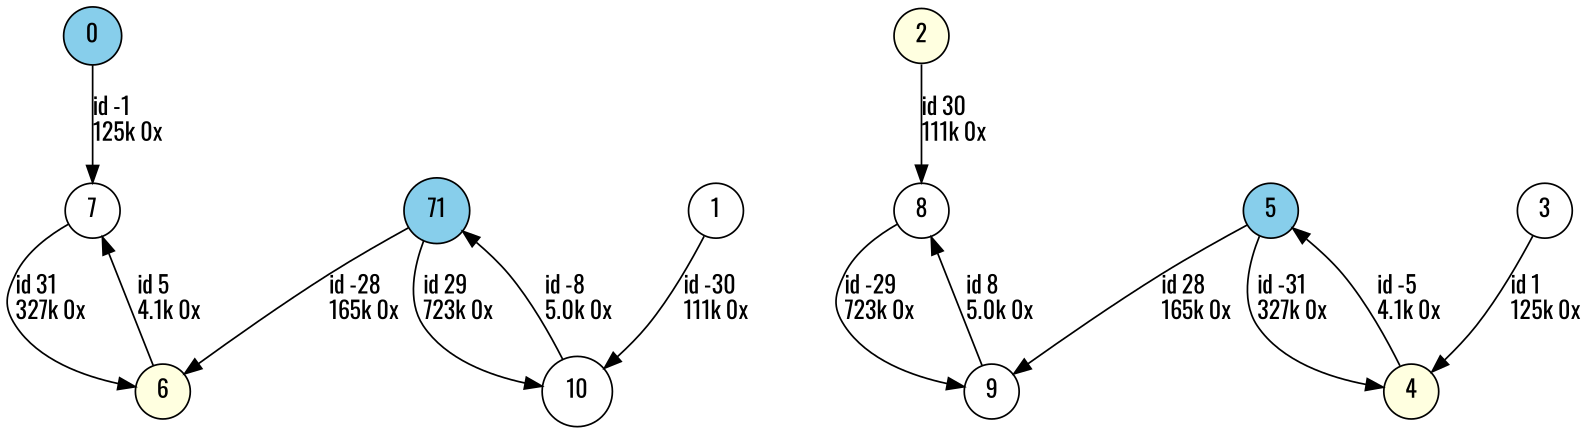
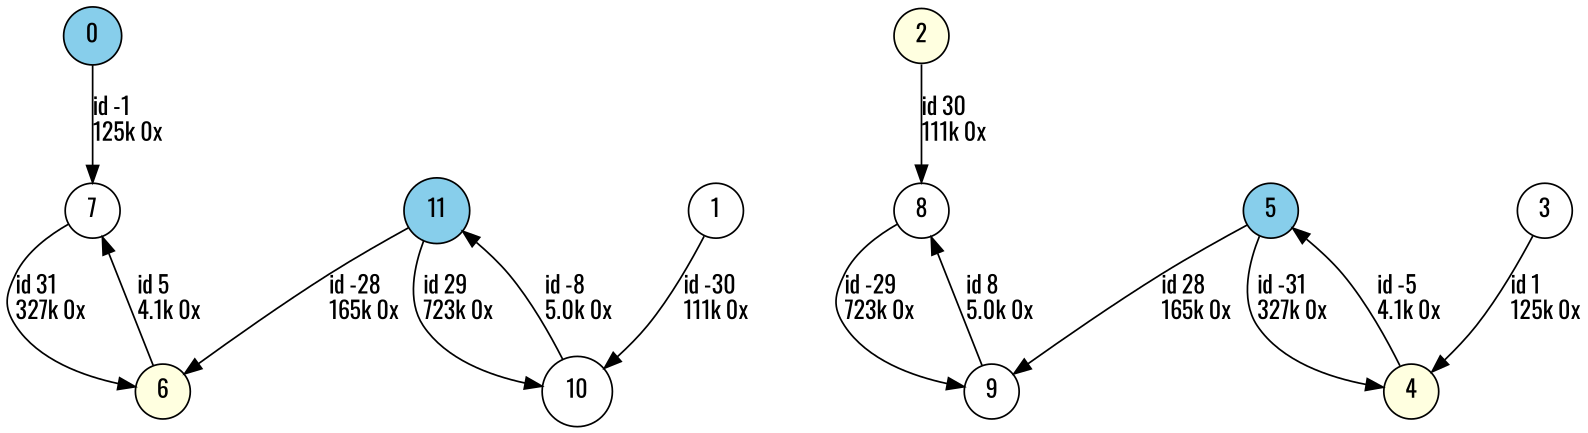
(437, 211) -> (437, 211)
